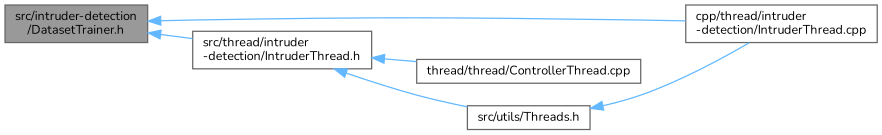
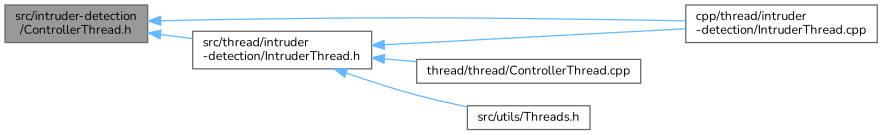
(76, 24) -> (76, 24)
(678, 80) -> (535, 37)
